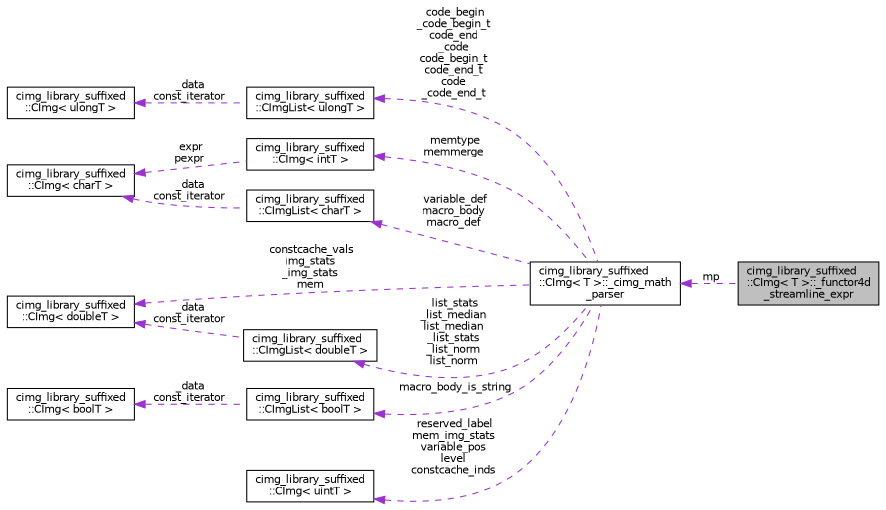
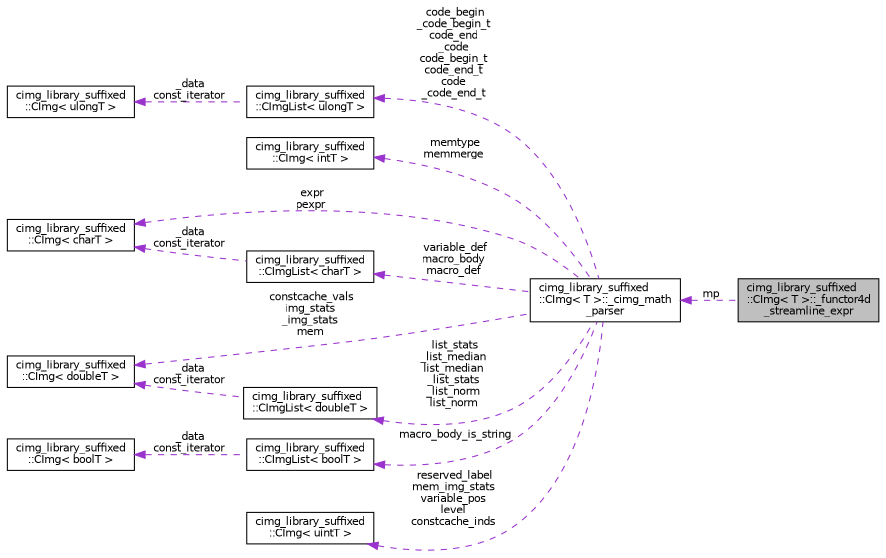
(196, 167) -> (369, 213)
